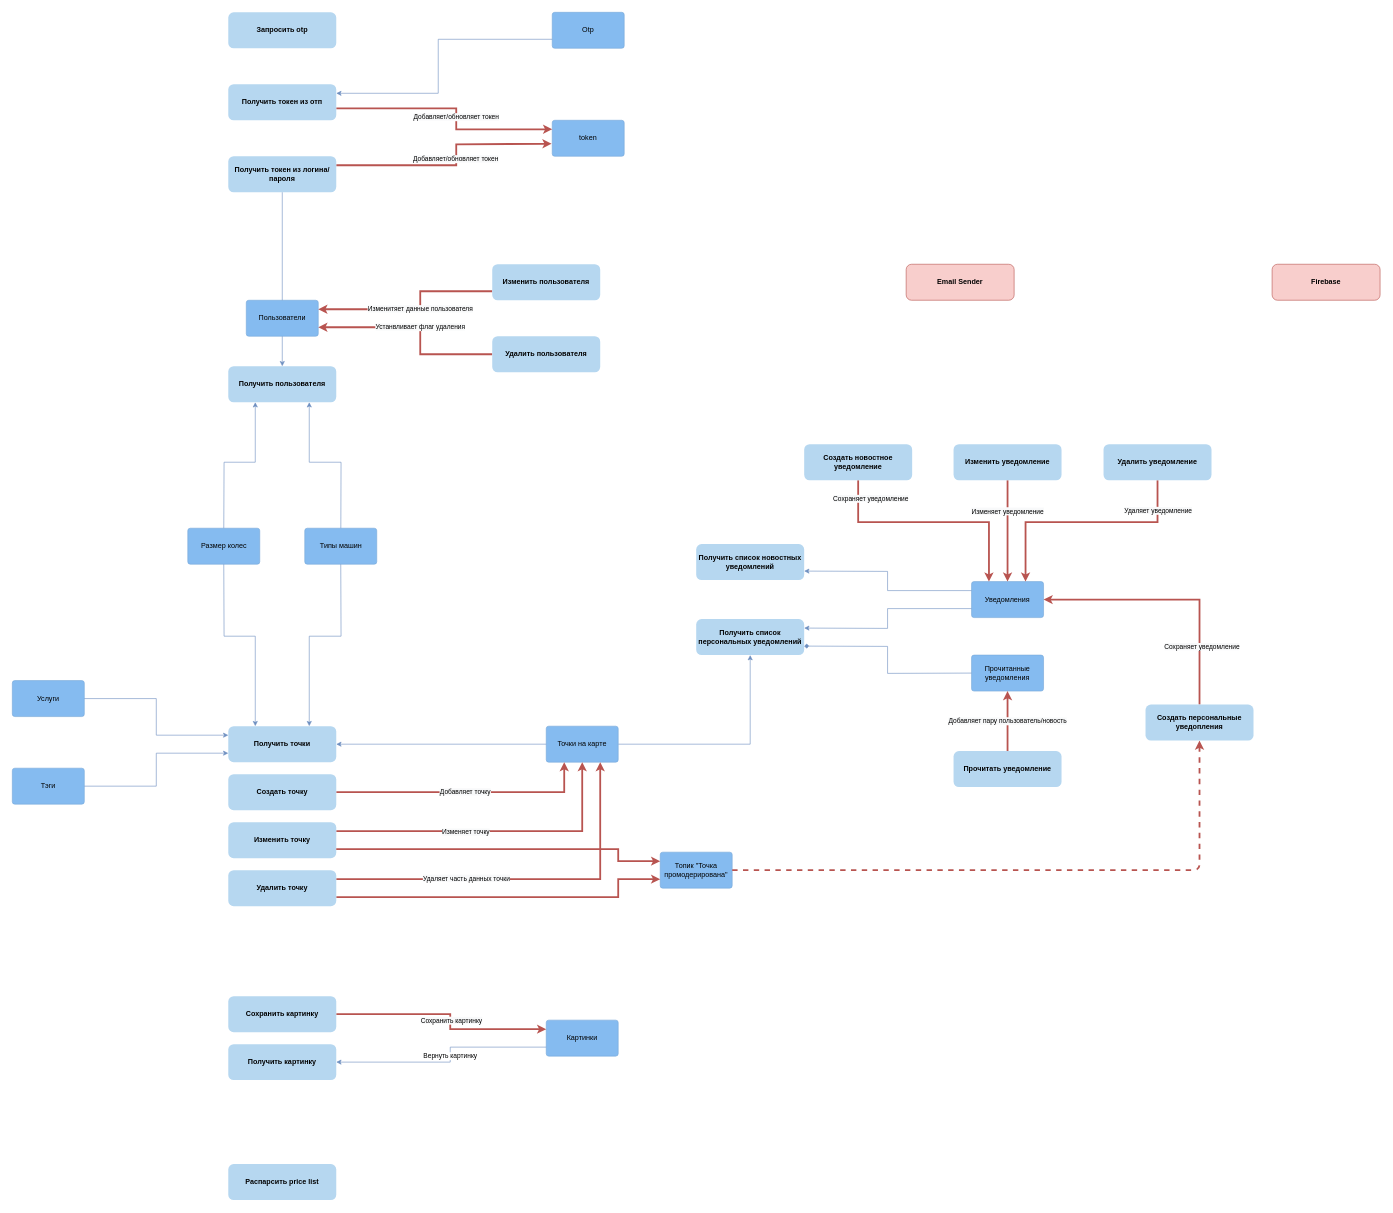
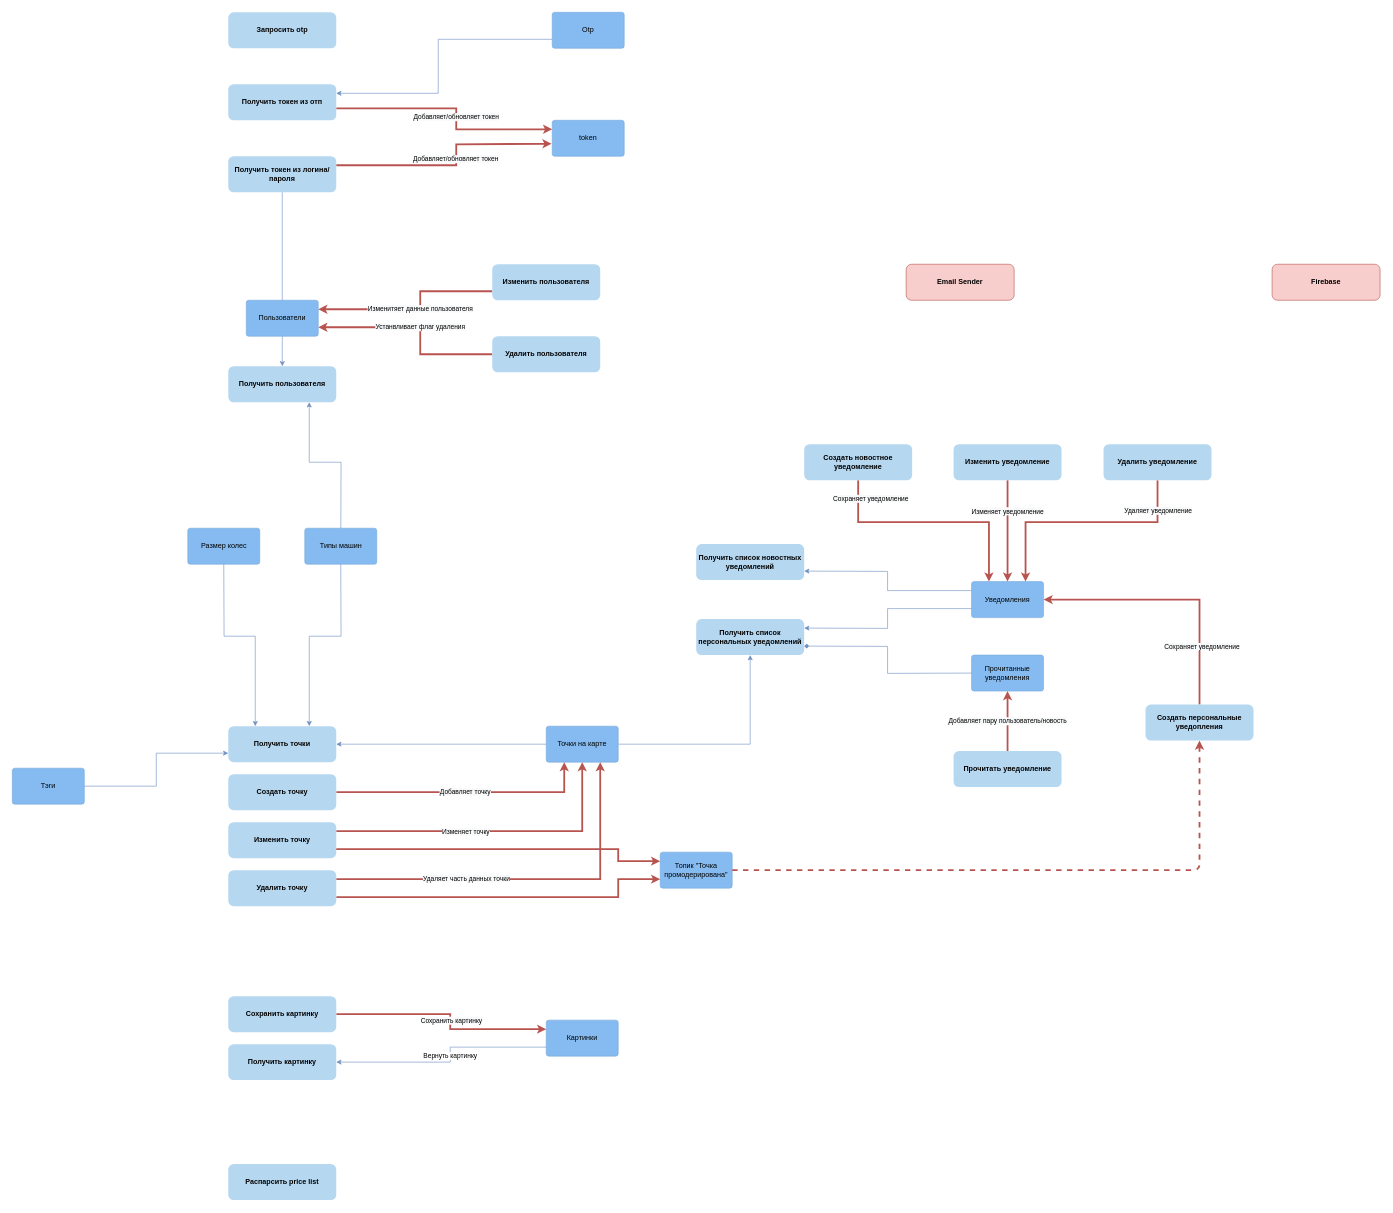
(224, 462) -> none
(48, 699) -> none
(120, 699) -> none
